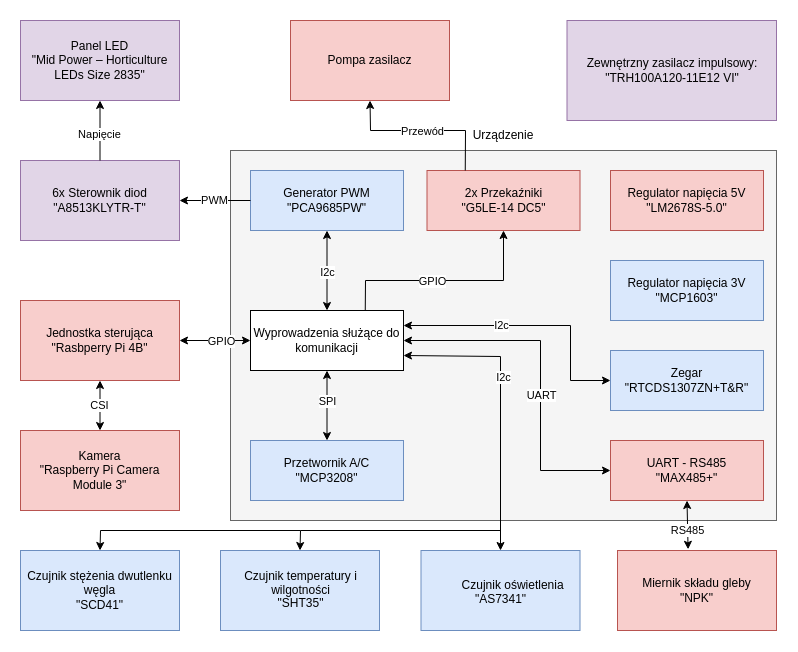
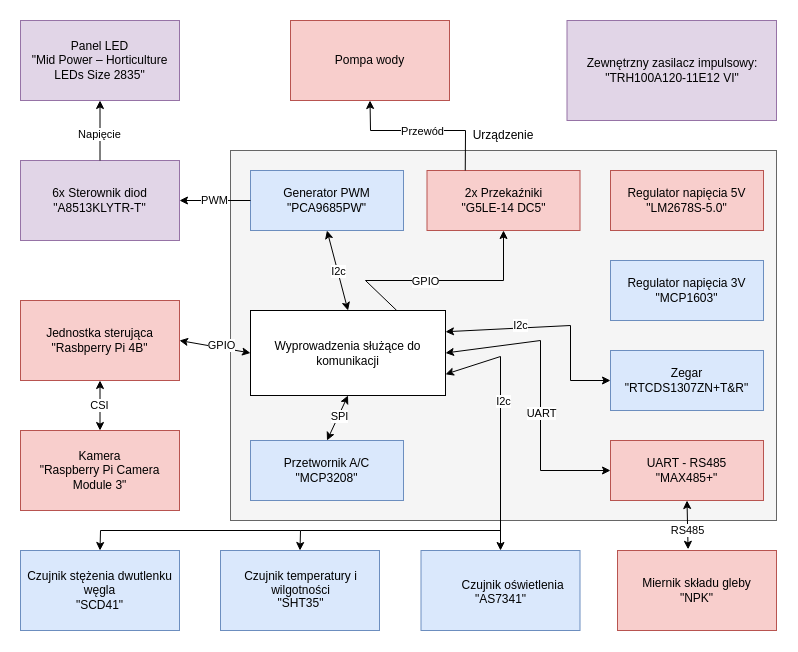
(370, 61) -> (370, 61)
(327, 341) -> (348, 353)
